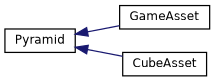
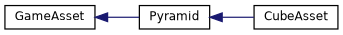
(104, 29) -> (123, 17)
